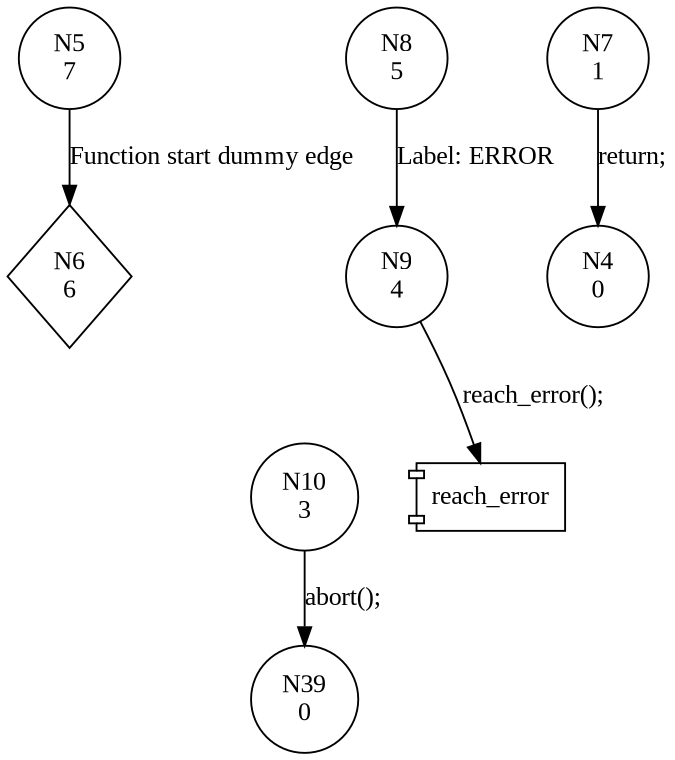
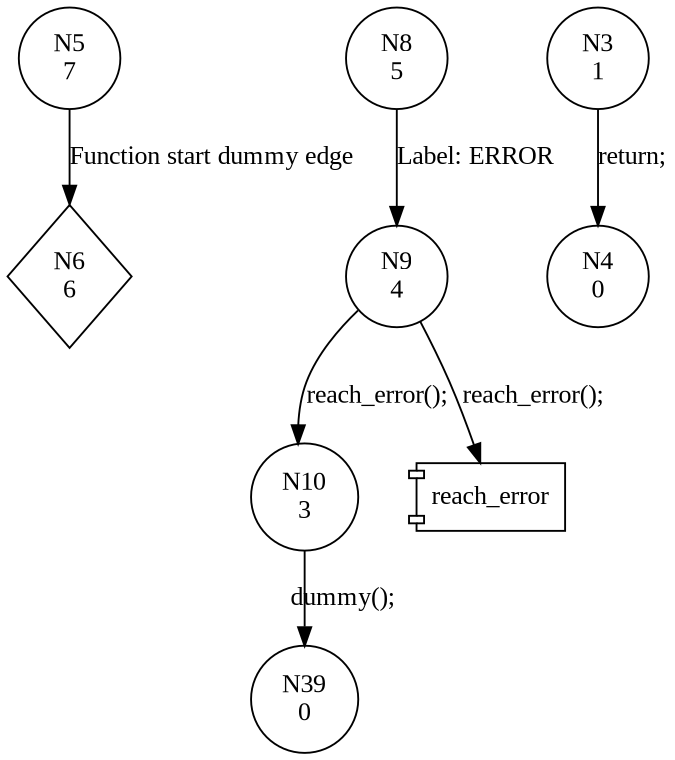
(598, 58) -> (598, 58)
none -> (316, 362)
(343, 598) -> (343, 598)
